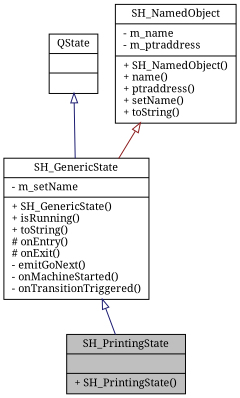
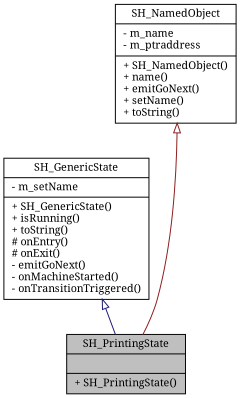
(74, 64) -> none
(159, 89) -> (162, 89)
(127, 145) -> (170, 236)
